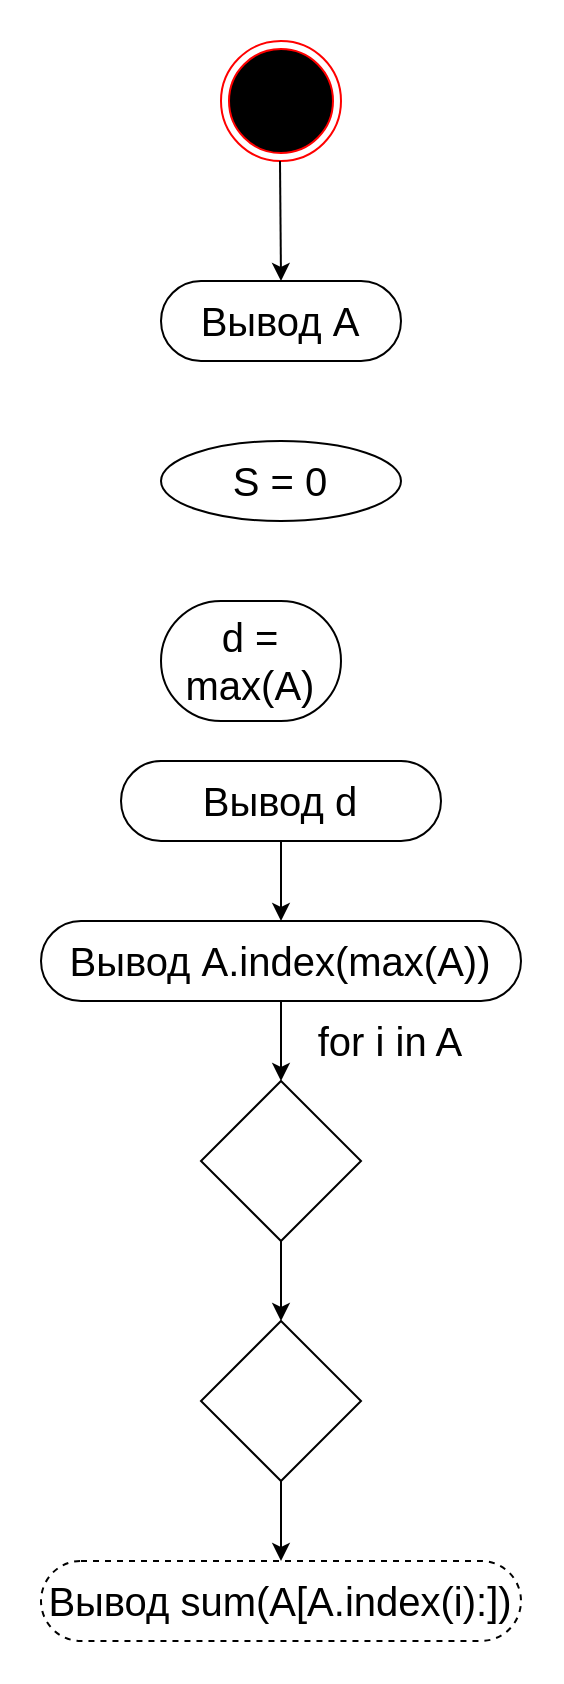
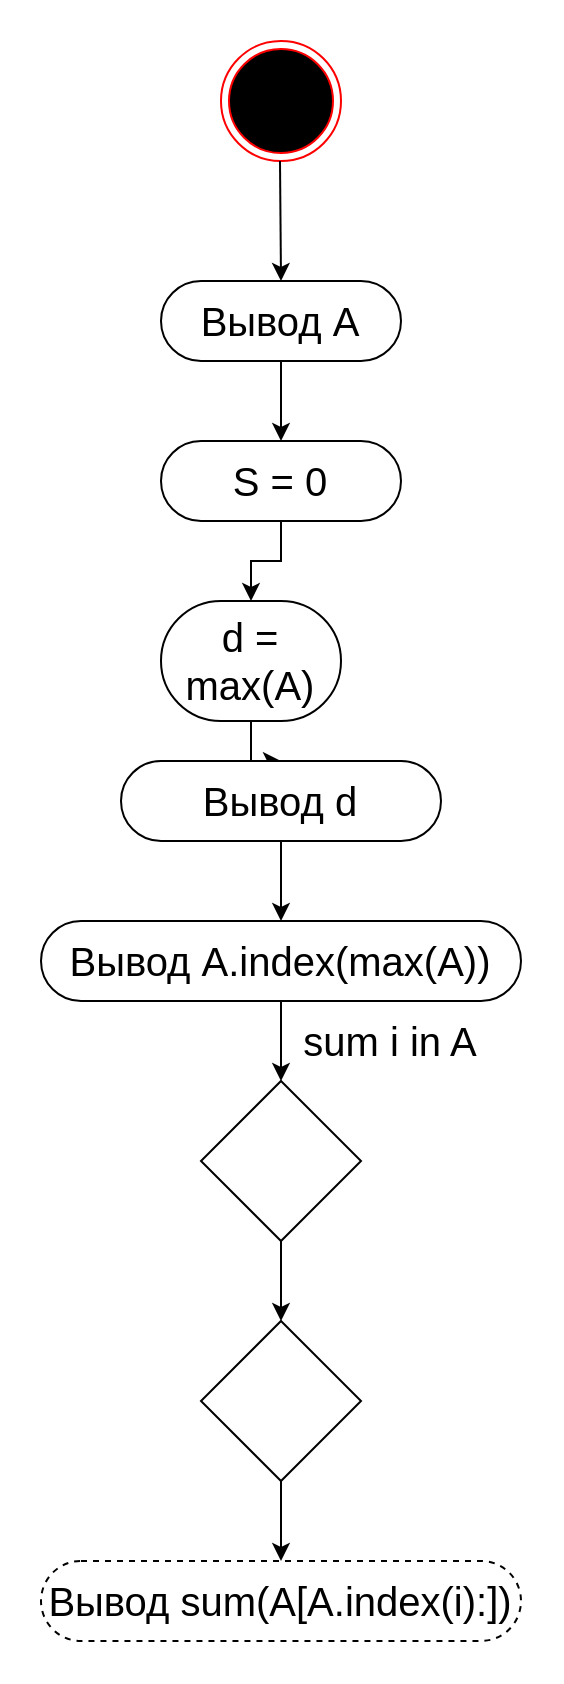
none -> (281, 394)
(281, 481) -> (281, 481)
none -> (273, 561)
none -> (251, 742)
(391, 1041) -> (391, 1041)
